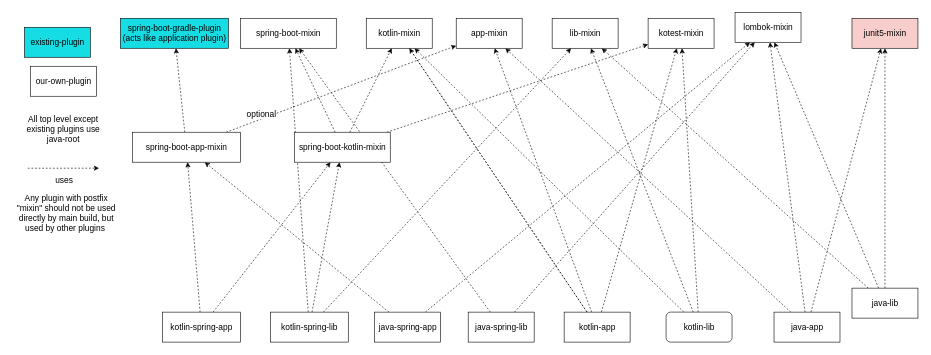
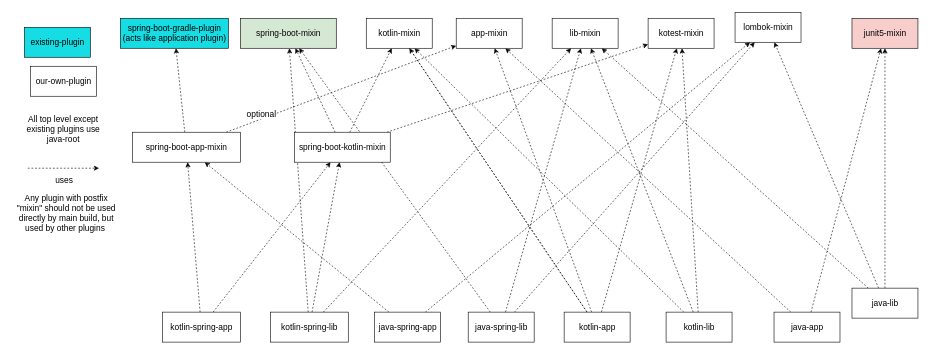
(288, 33) -> (288, 33)
(798, 254) -> none
none -> (518, 268)
(699, 327) -> (699, 327)
